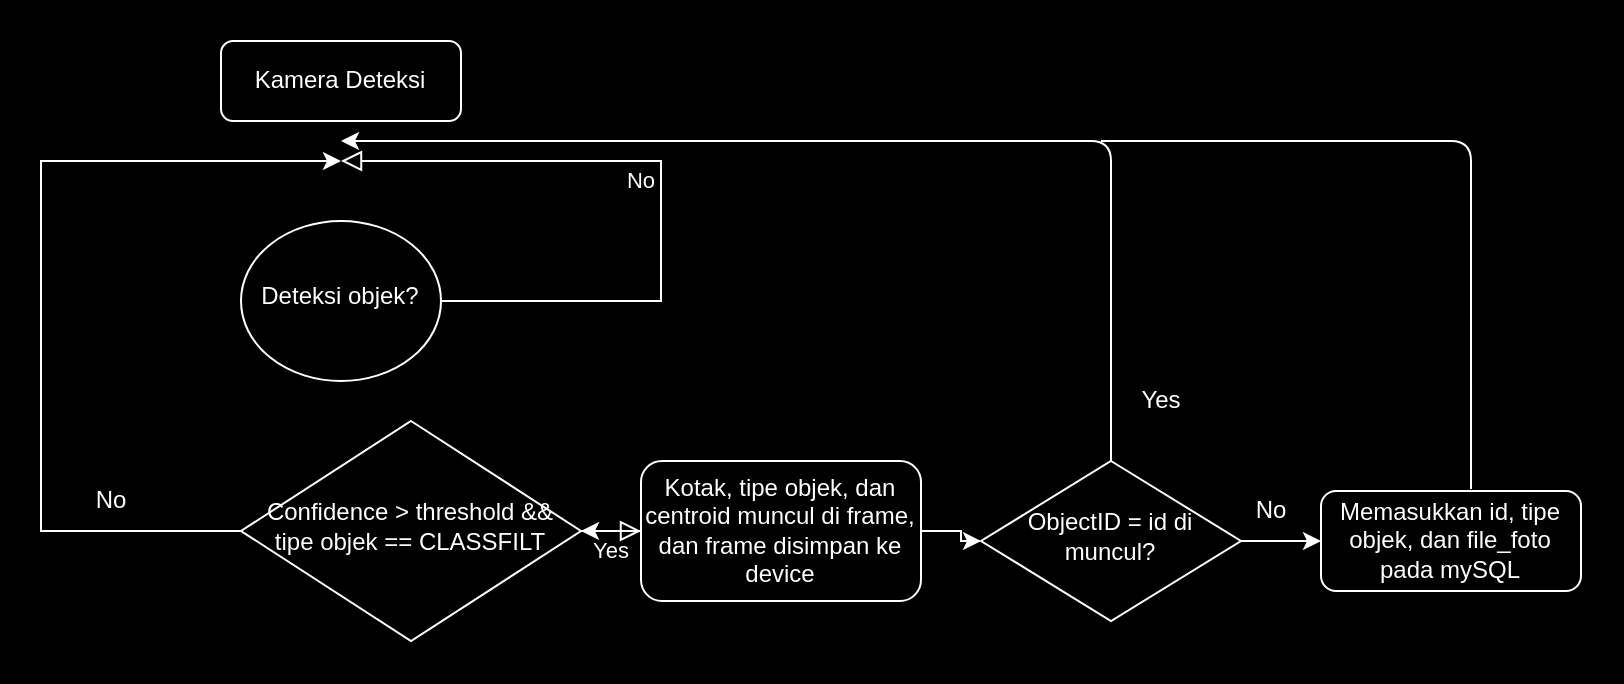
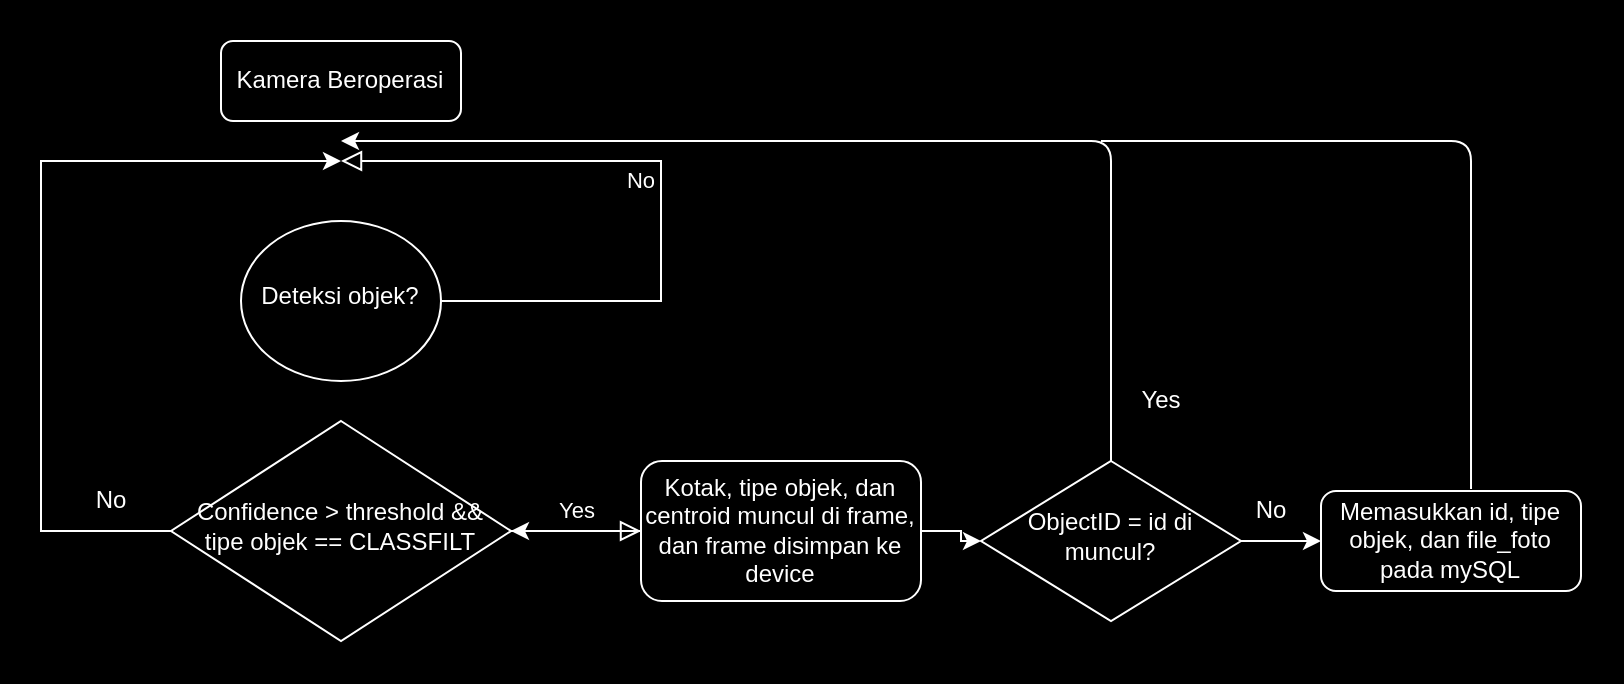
(341, 81) -> (341, 81)
(411, 531) -> (341, 531)
